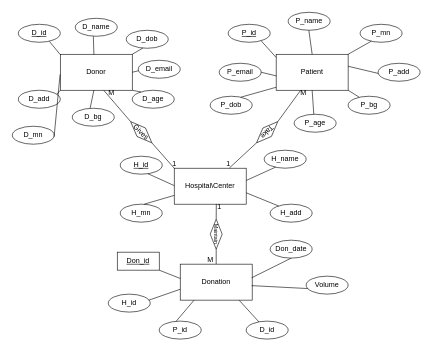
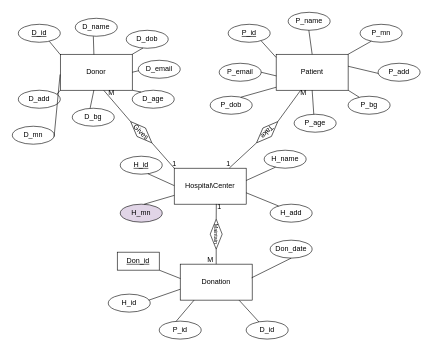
(141, 213) -> (141, 213)
(327, 285) -> none
(280, 287) -> none
